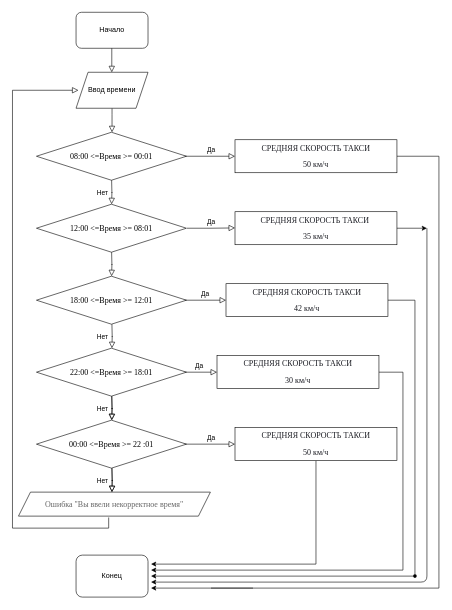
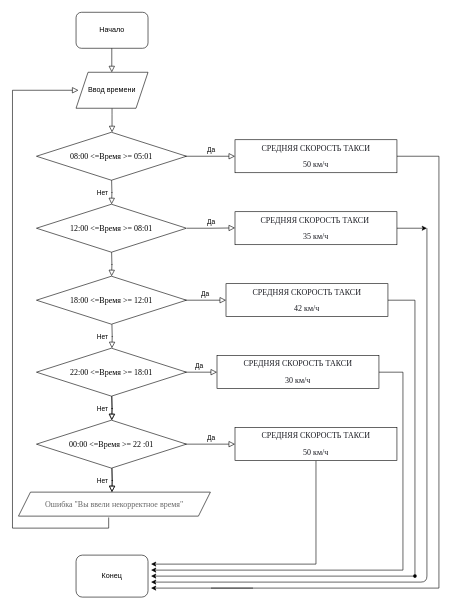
(111, 156) -> (111, 156)
